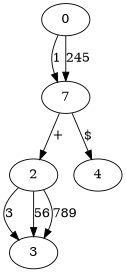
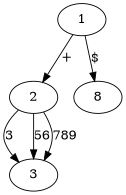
(66, 20) -> none
(66, 97) -> (82, 20)
(98, 175) -> (98, 97)
